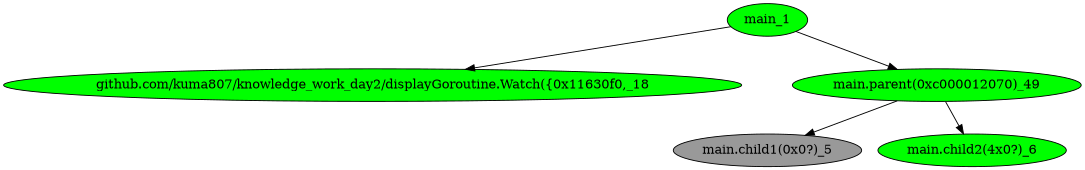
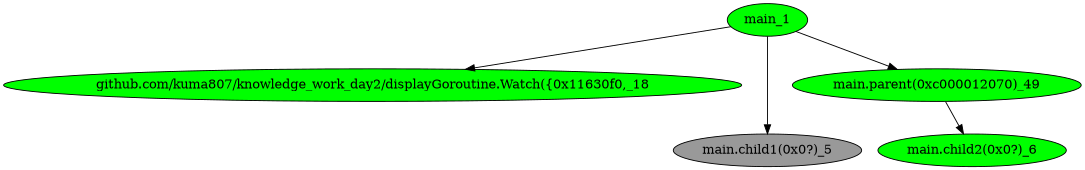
(855, 116) -> (767, 80)
(972, 150) -> (972, 150)
